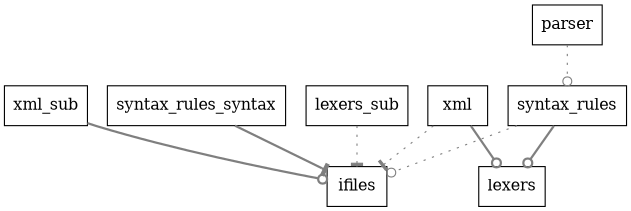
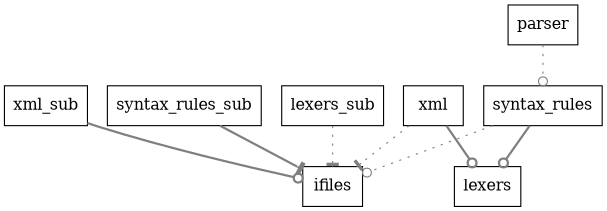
(196, 106) -> (184, 106)
